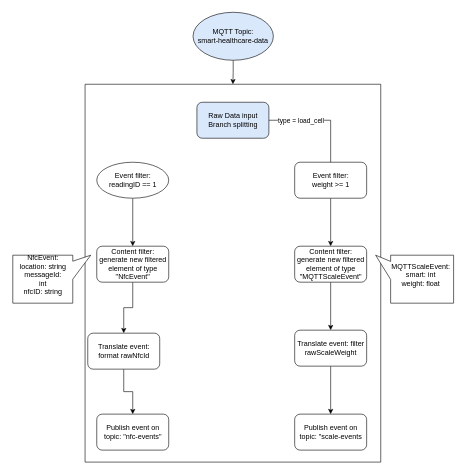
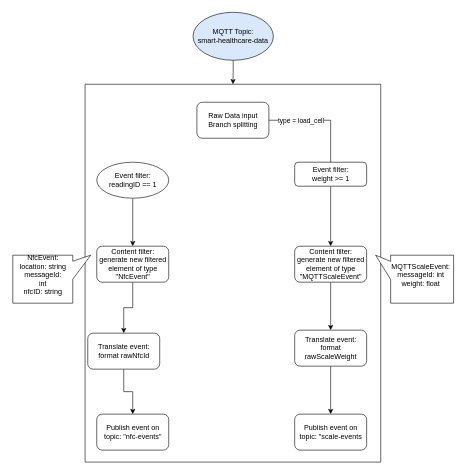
(233, 120) -> (233, 120)
(331, 180) -> (331, 174)
(421, 279) -> (421, 279)
(331, 348) -> (331, 348)
